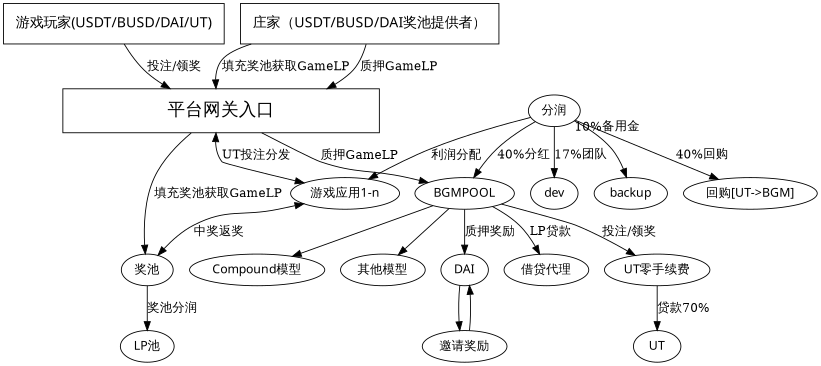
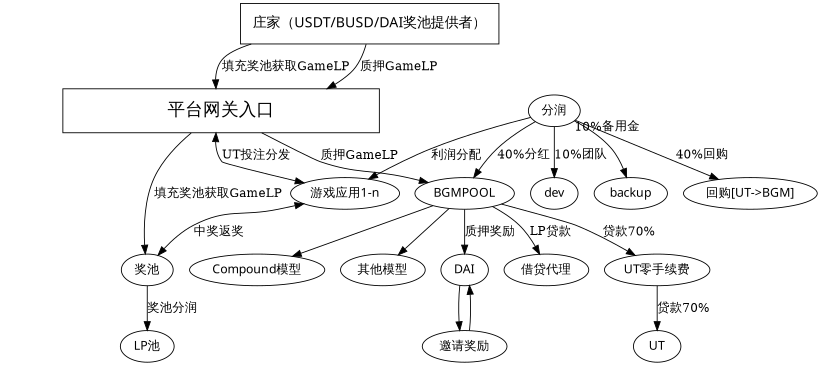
(114, 24) -> none
(581, 155) -> (581, 155)
(629, 232) -> (629, 232)
